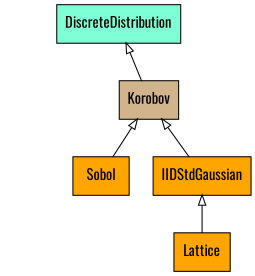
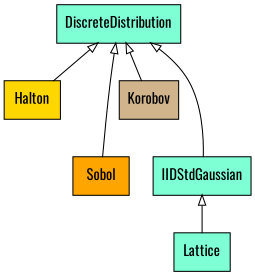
none -> (32, 100)
(122, 142) -> (108, 105)
(179, 142) -> (196, 97)
(202, 176) -> (202, 176)
(202, 252) -> (202, 252)
